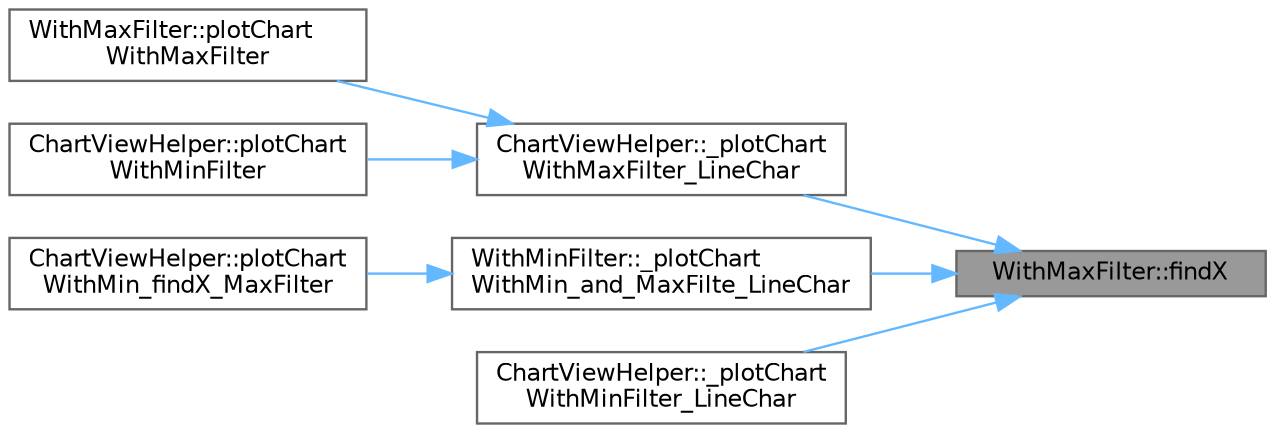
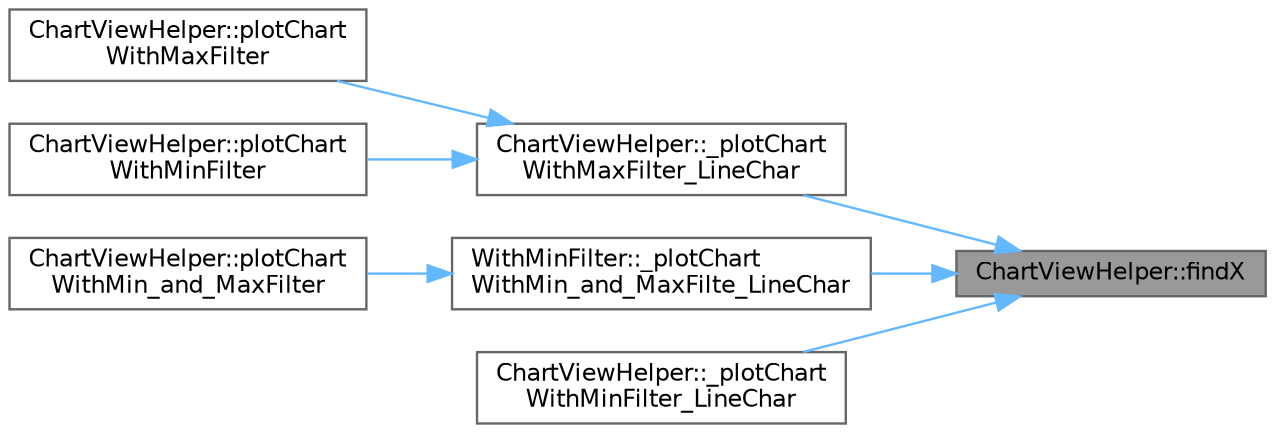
(188, 45) -> (188, 45)
(188, 274) -> (188, 274)
(1111, 274) -> (1111, 274)
